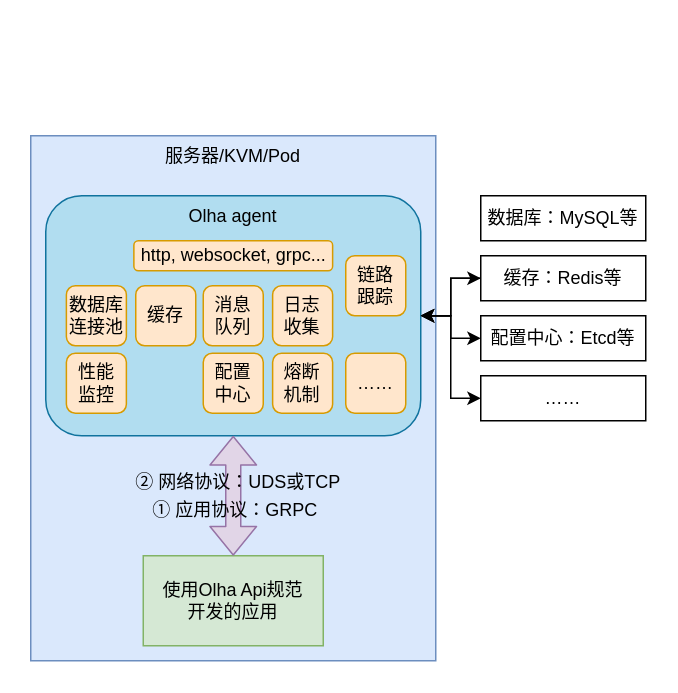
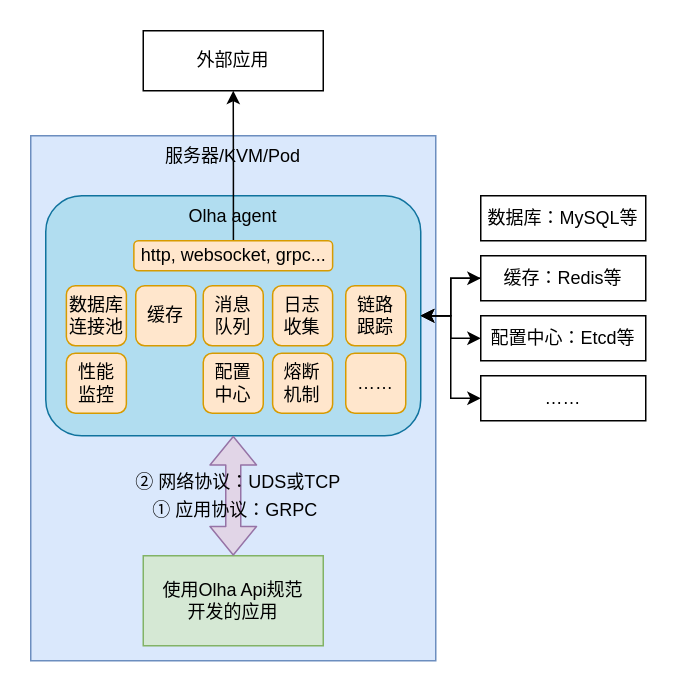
none -> (233, 61)
none -> (233, 171)
(376, 286) -> (376, 316)
